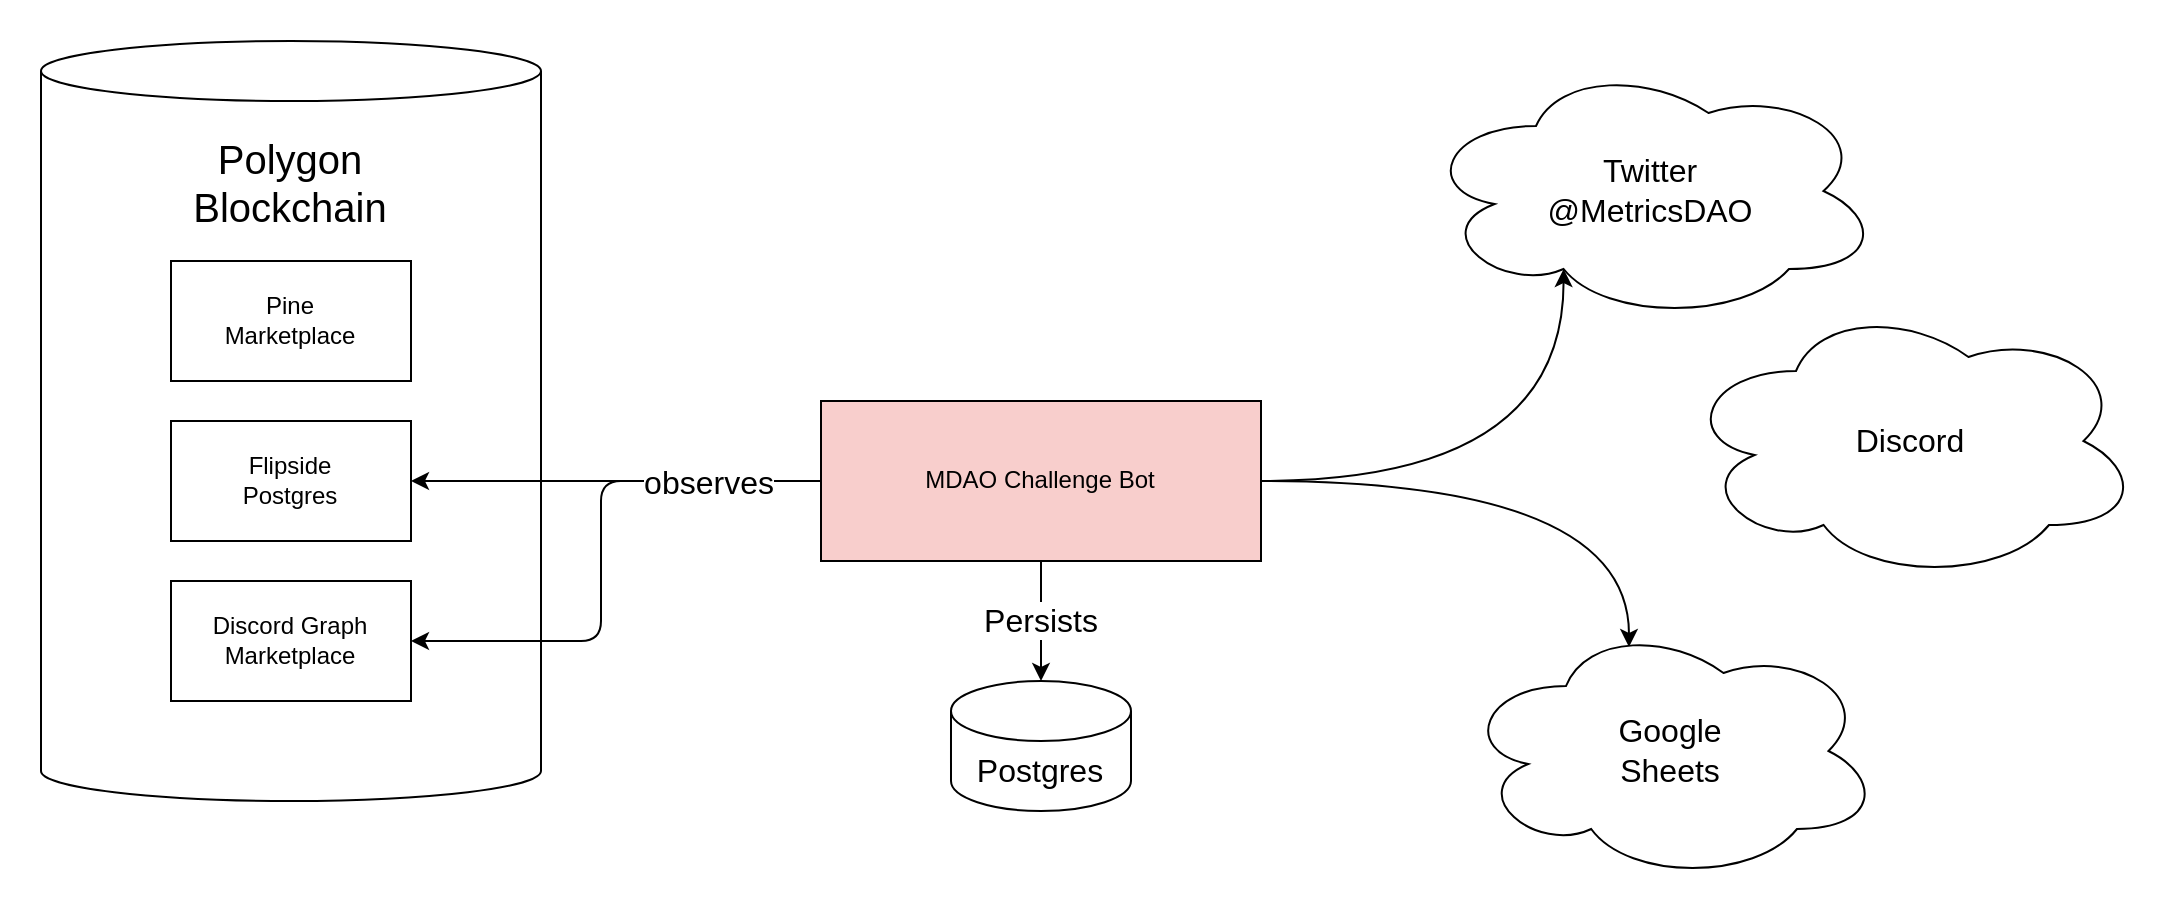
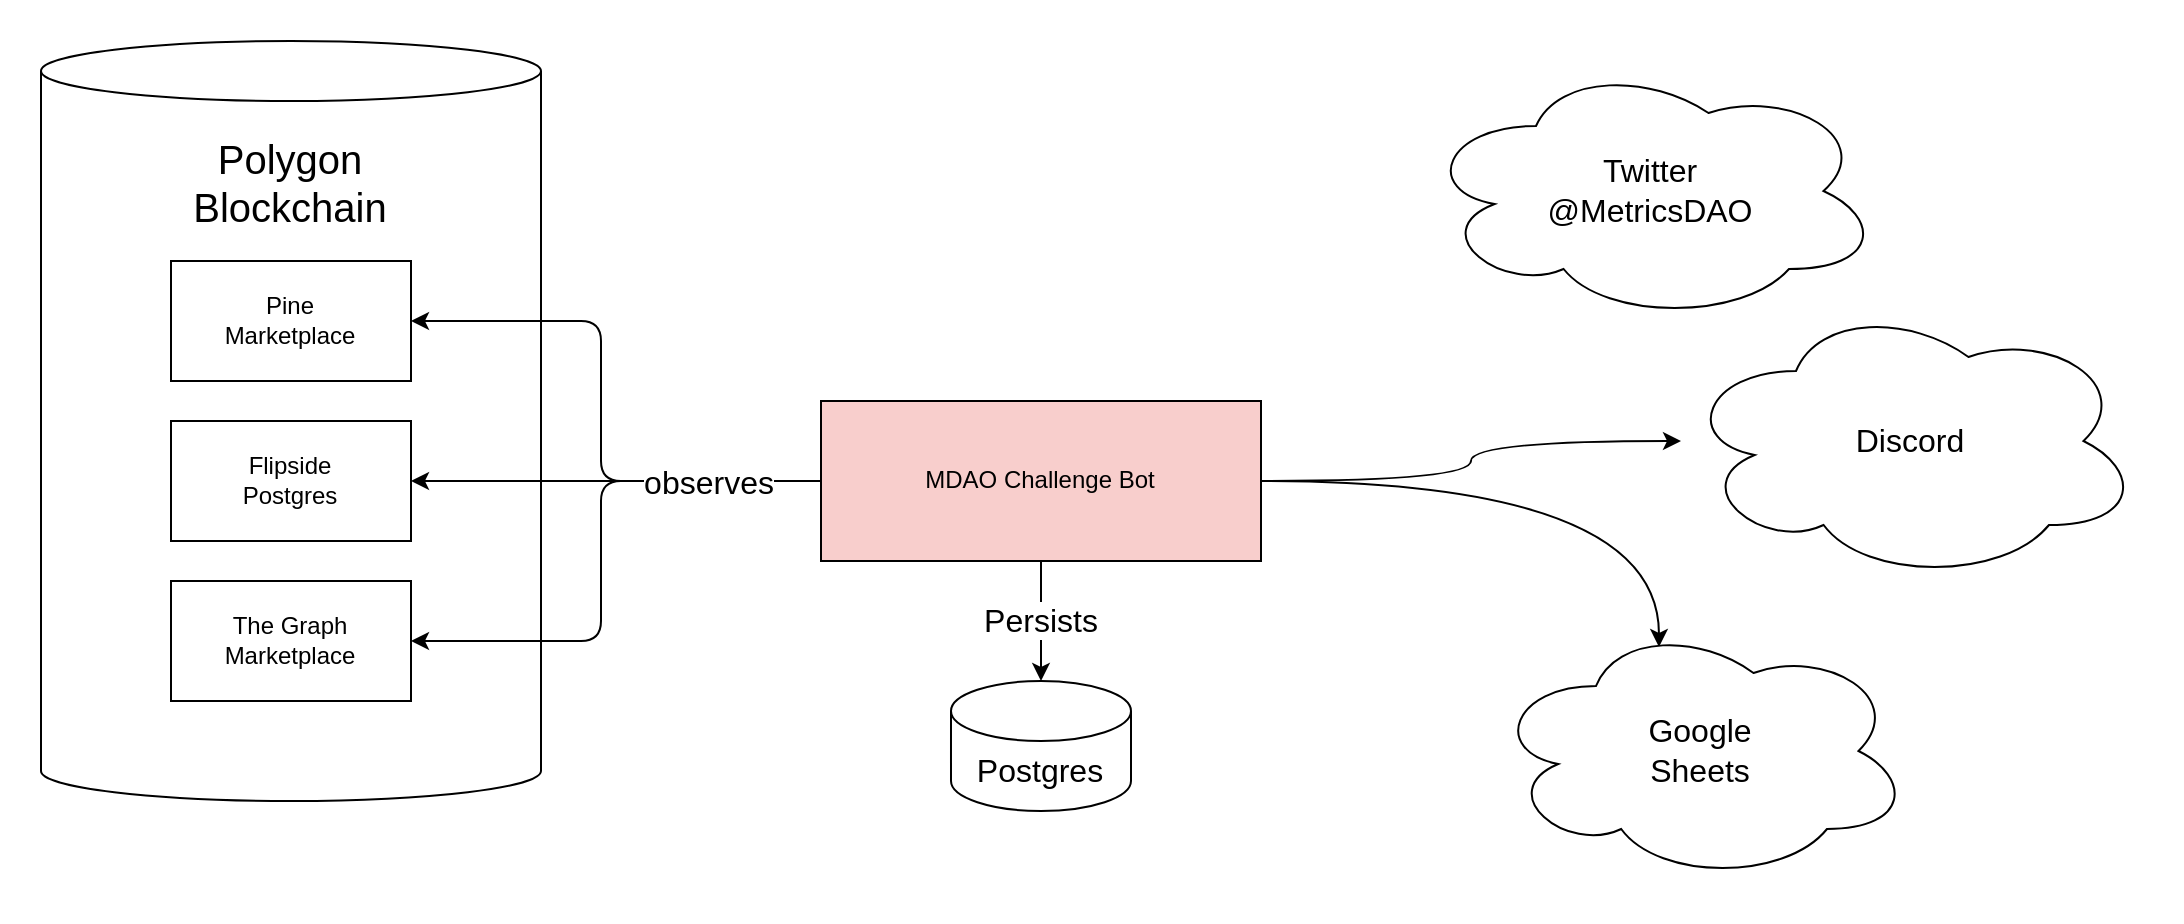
none -> (584, 321)
(1480, 436) -> (1499, 449)
(291, 641) -> (291, 641)
(1671, 751) -> (1701, 751)
